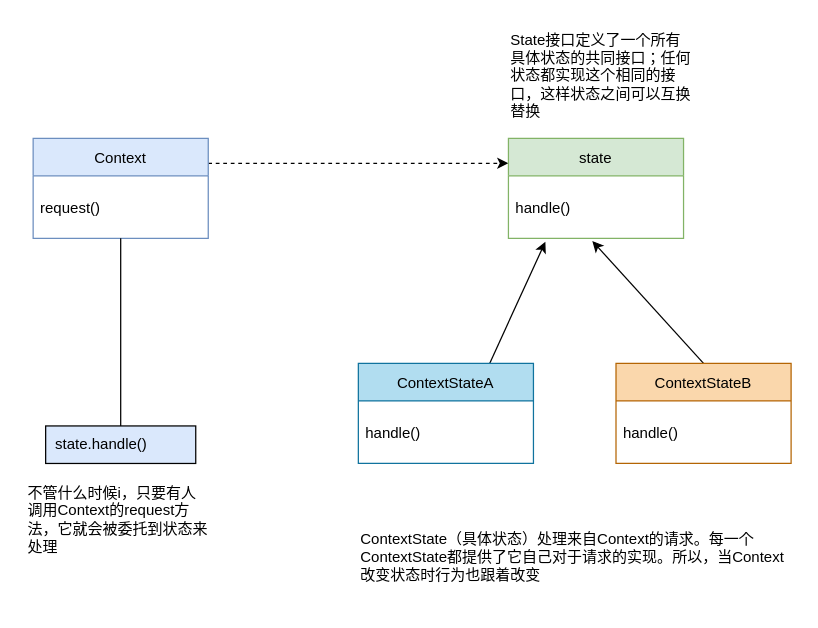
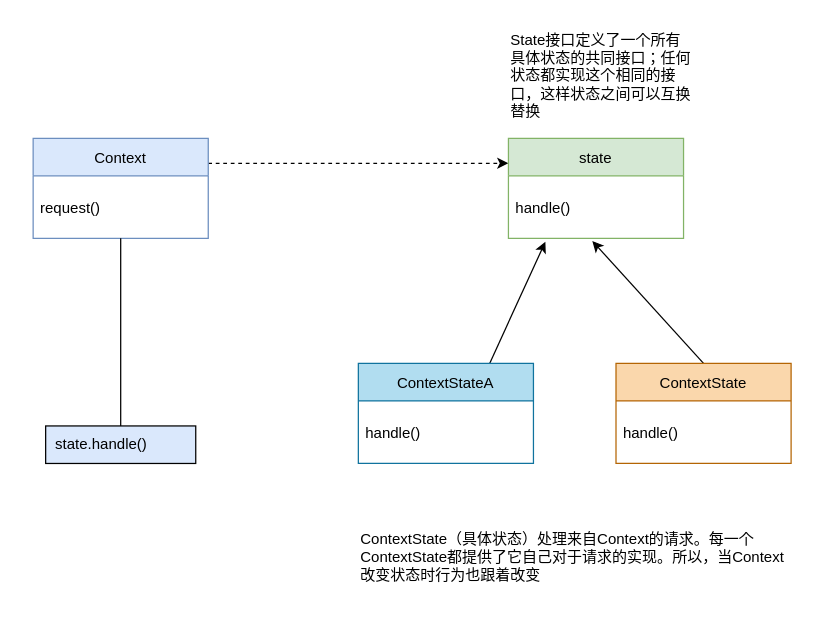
(703, 383) -> (703, 383)
(117, 519) -> none
